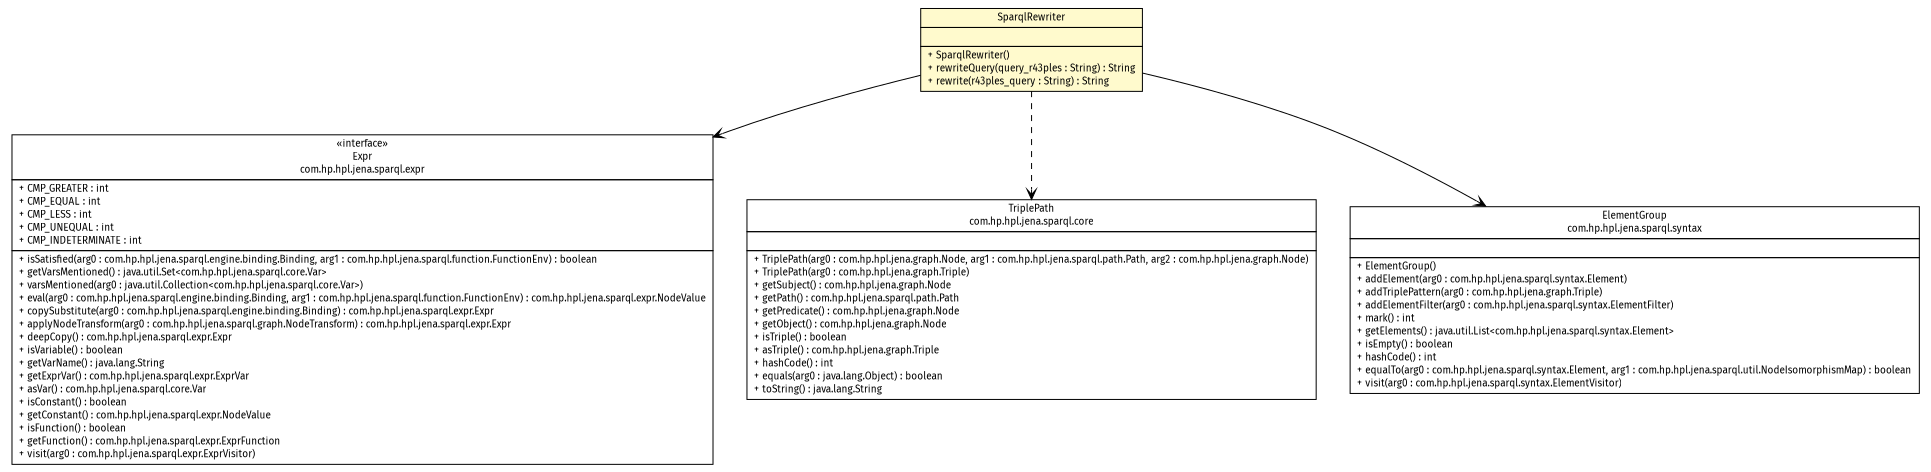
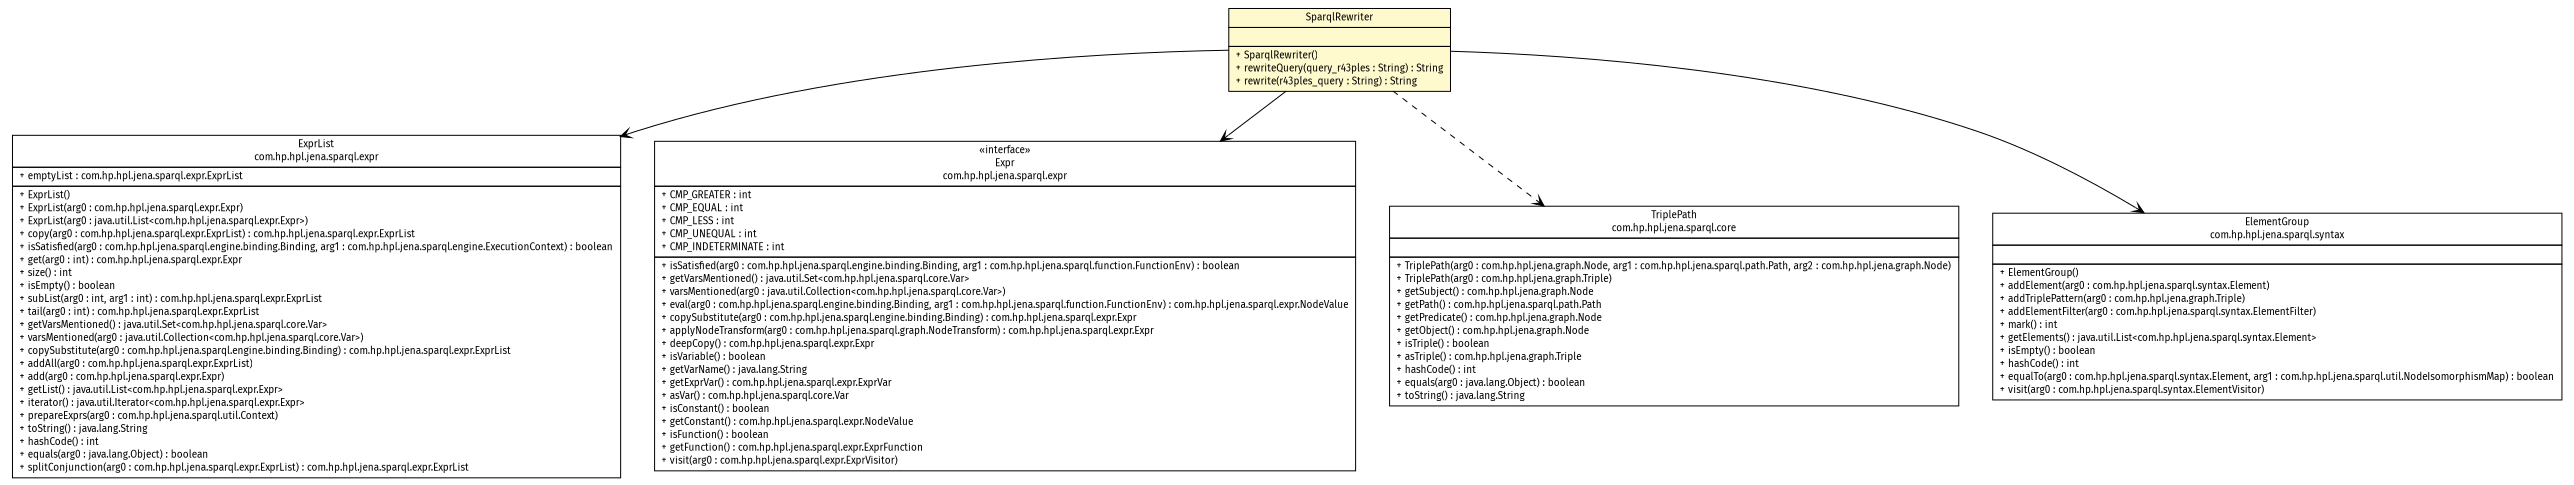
none -> (316, 306)
